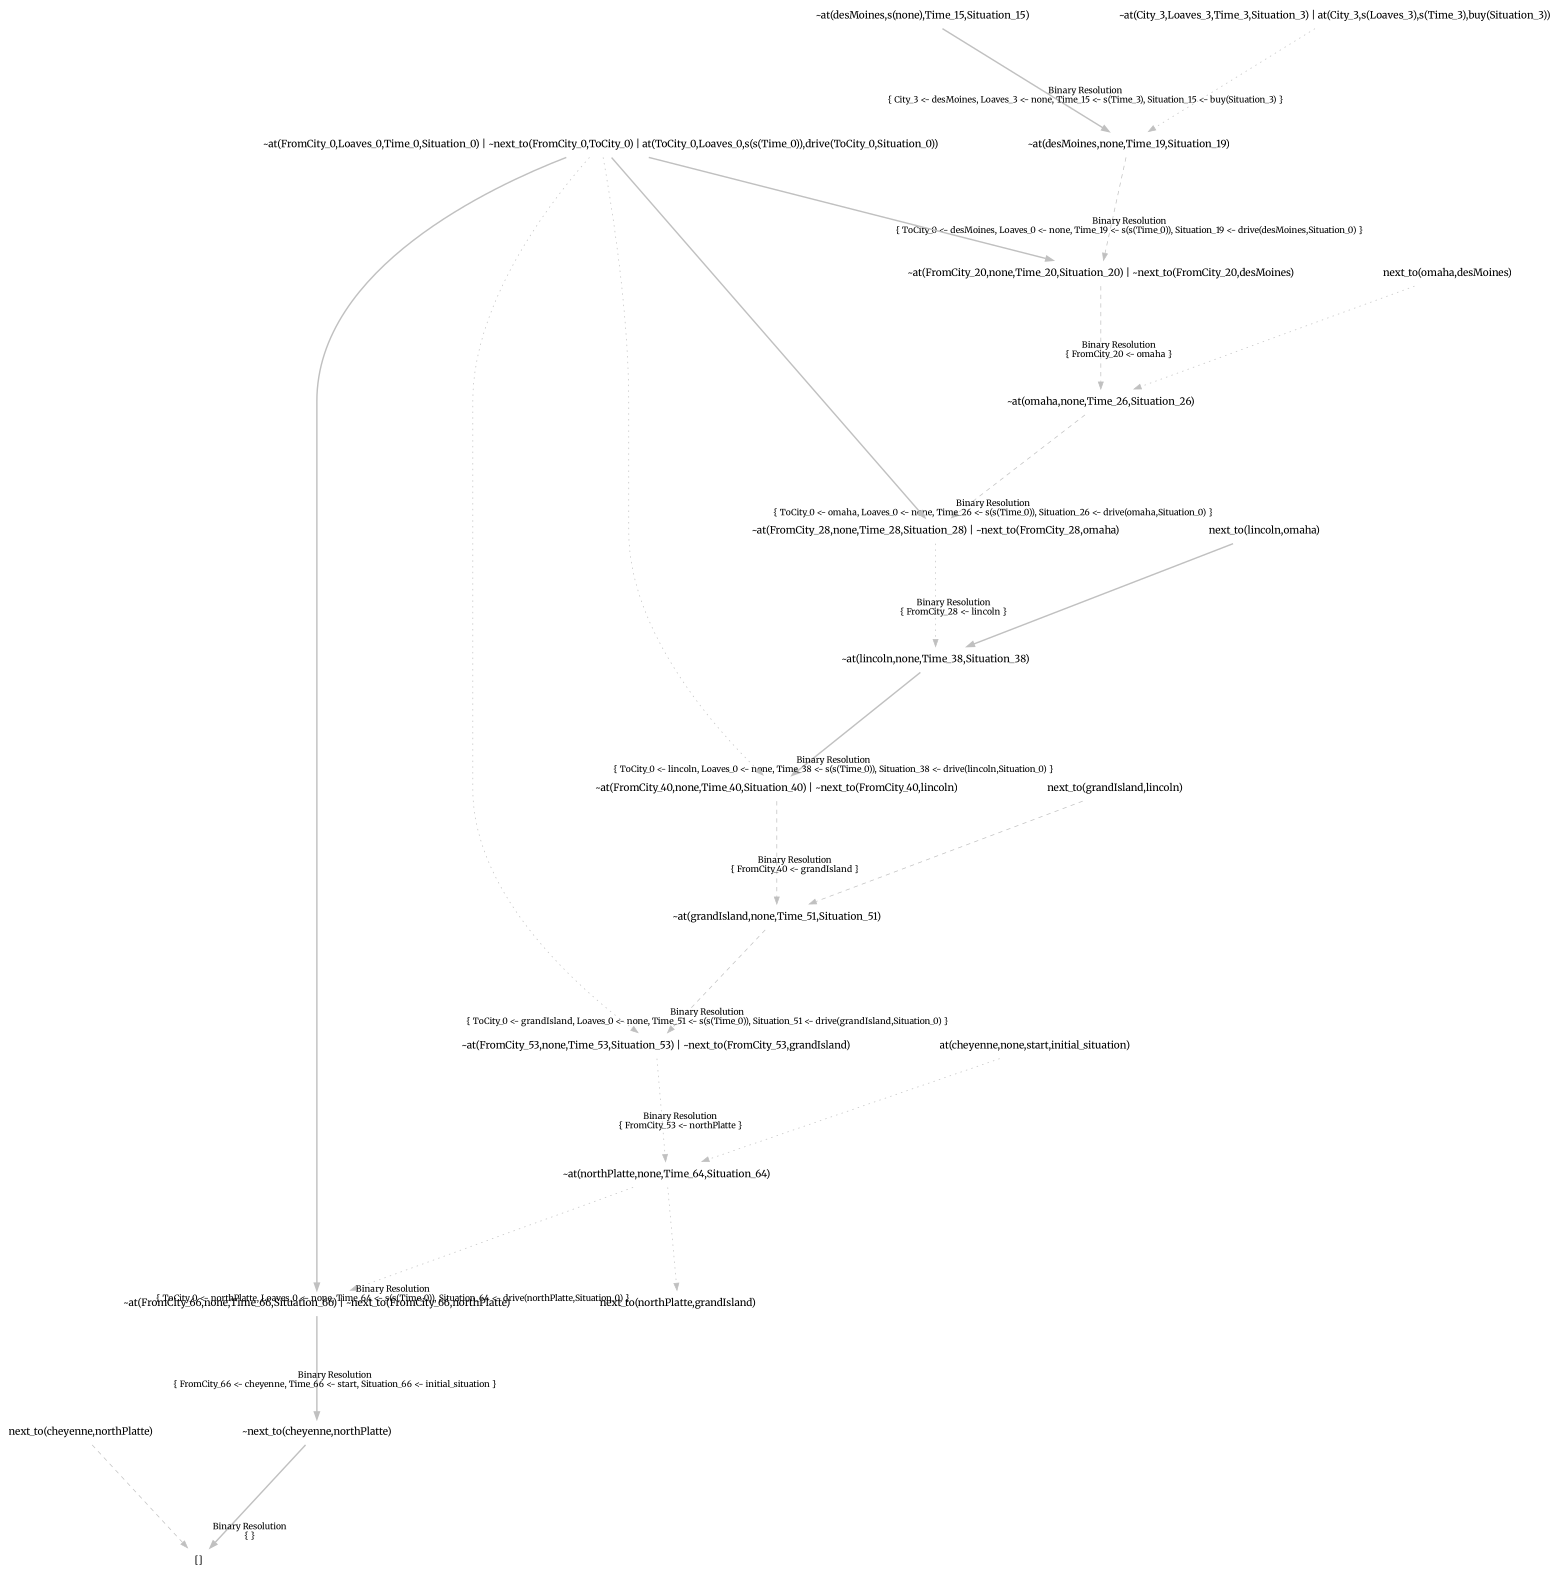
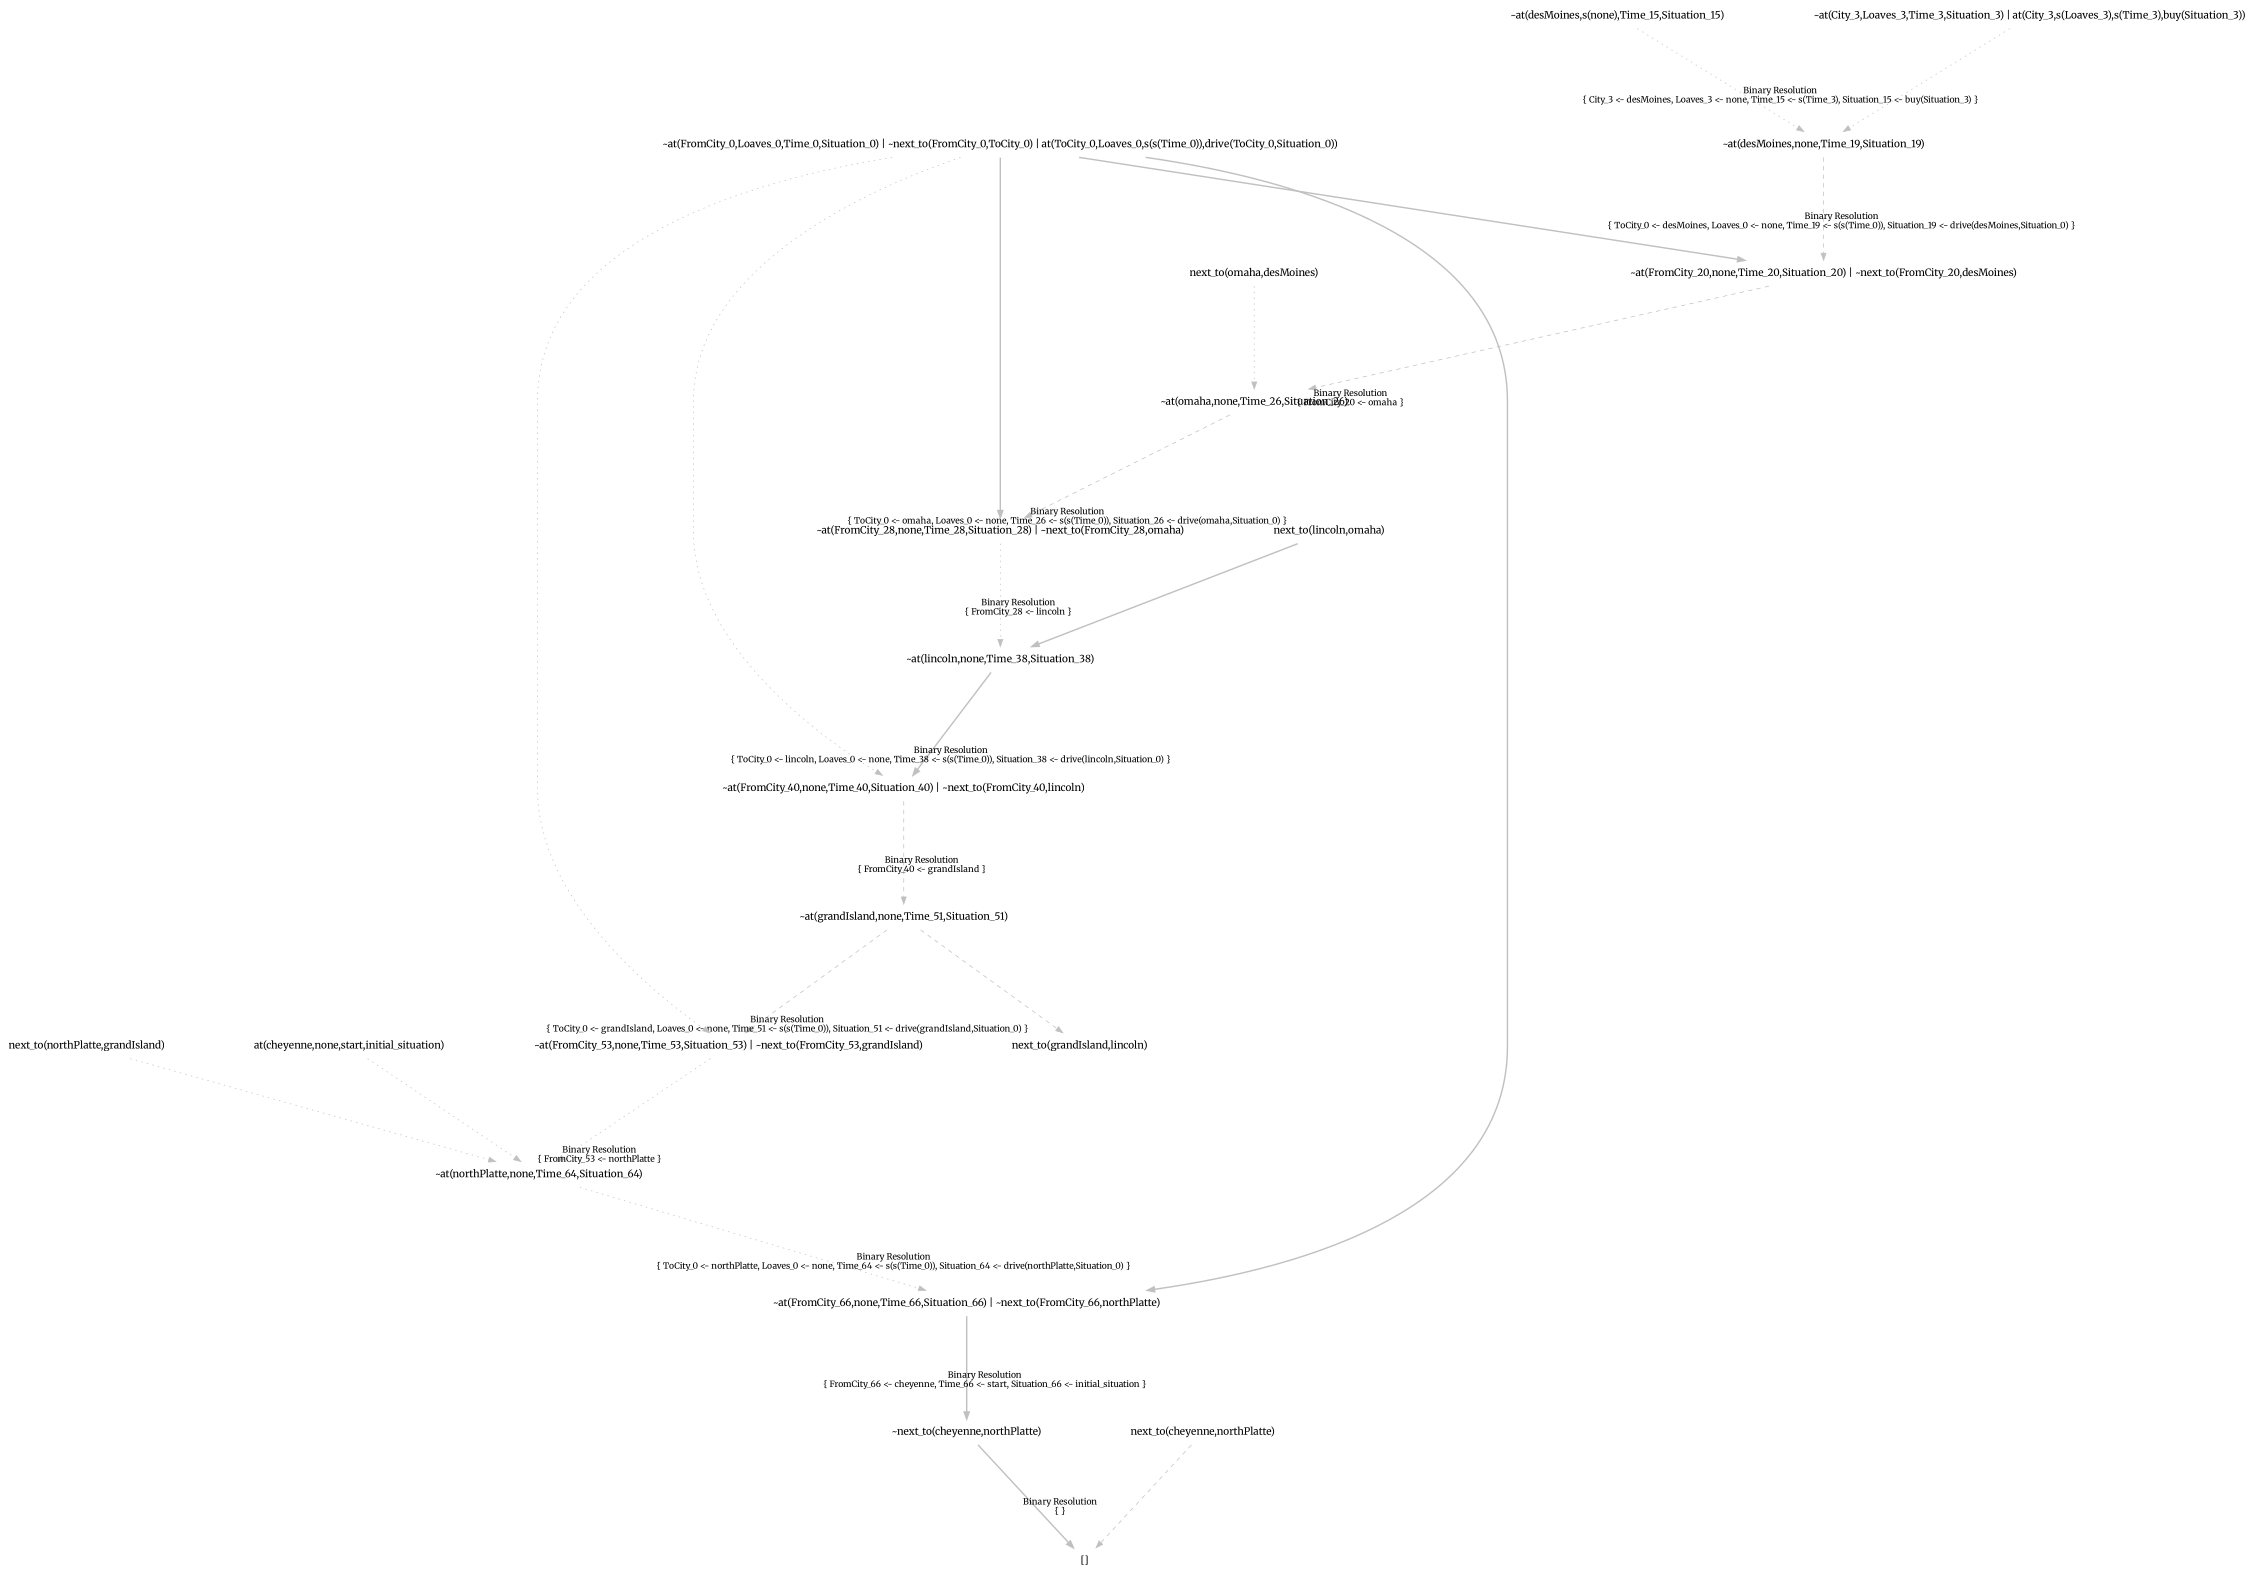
(1023, 78) -> (1718, 78)
(949, 851) -> (989, 979)
(672, 1235) -> (309, 1109)
